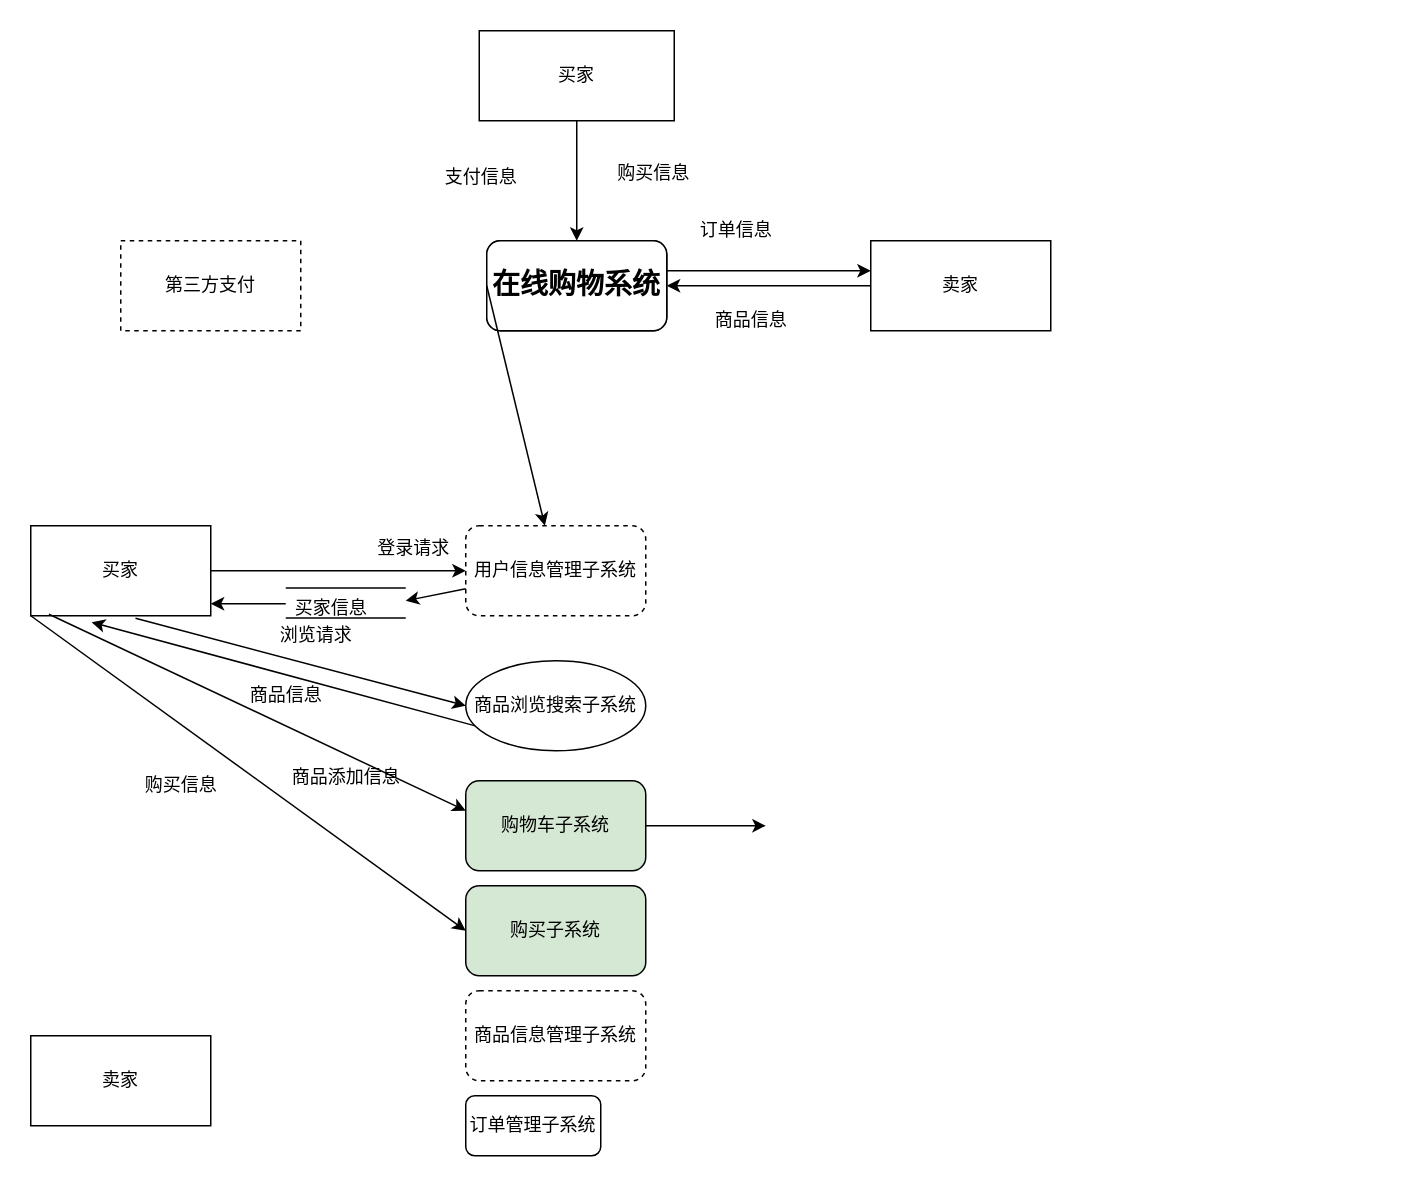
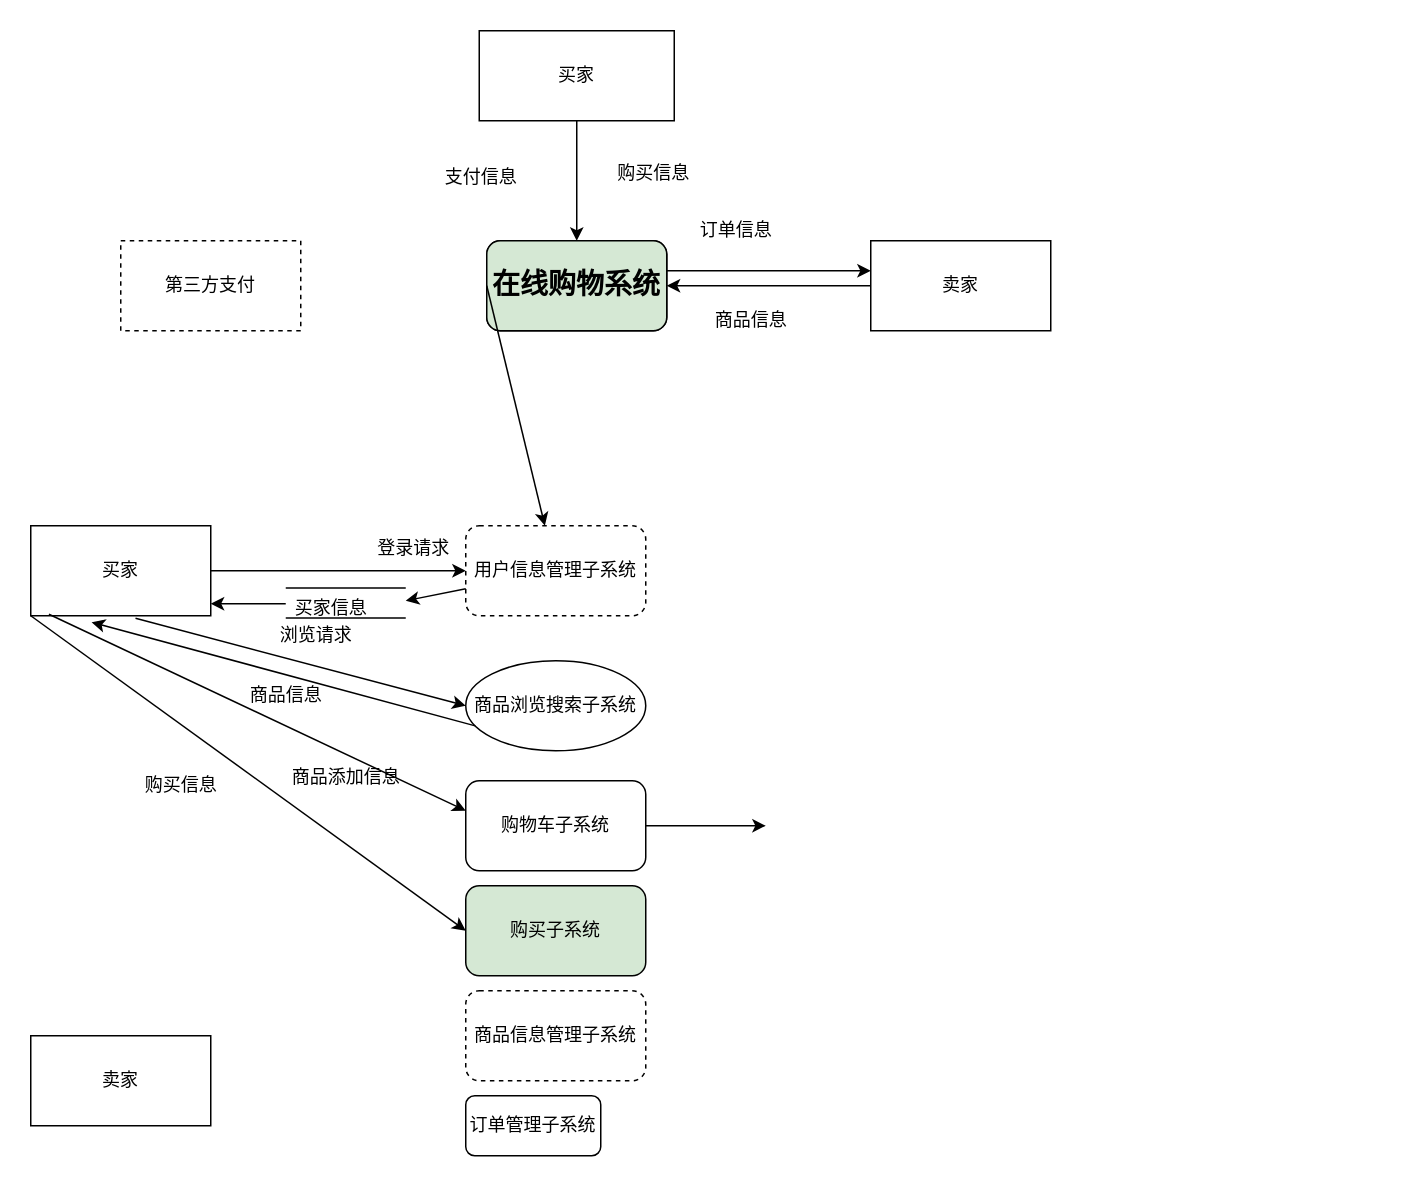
(577, 286) -> (577, 286)
(556, 826) -> (556, 826)
